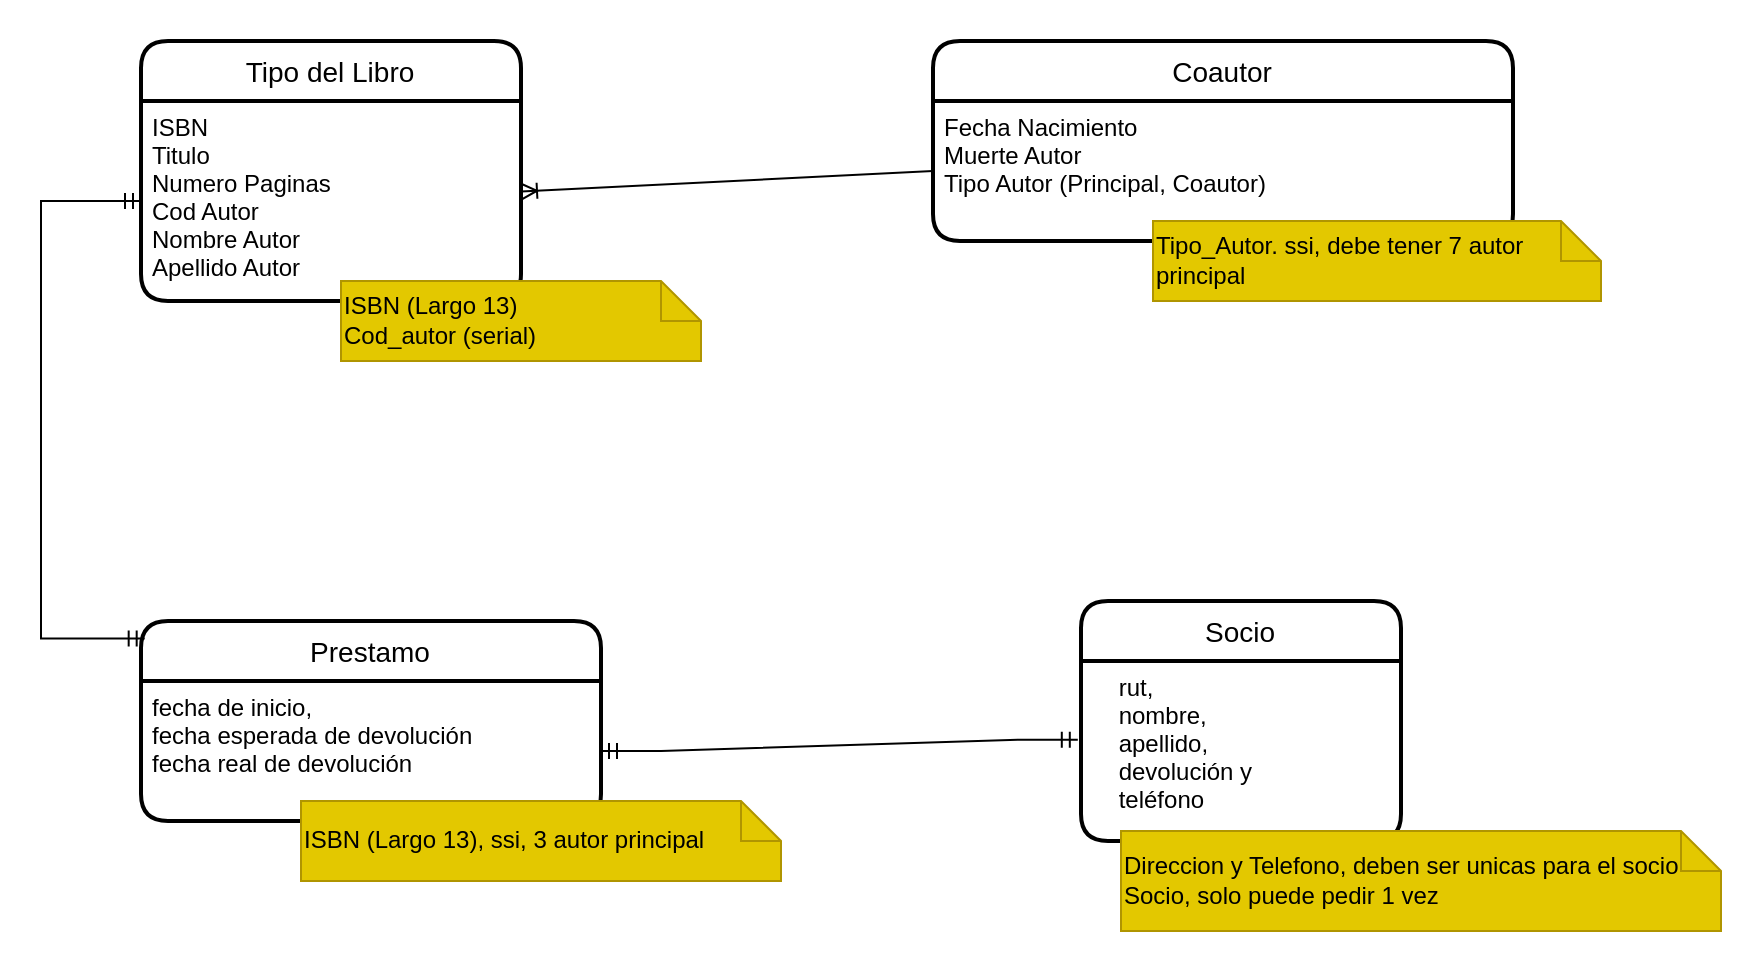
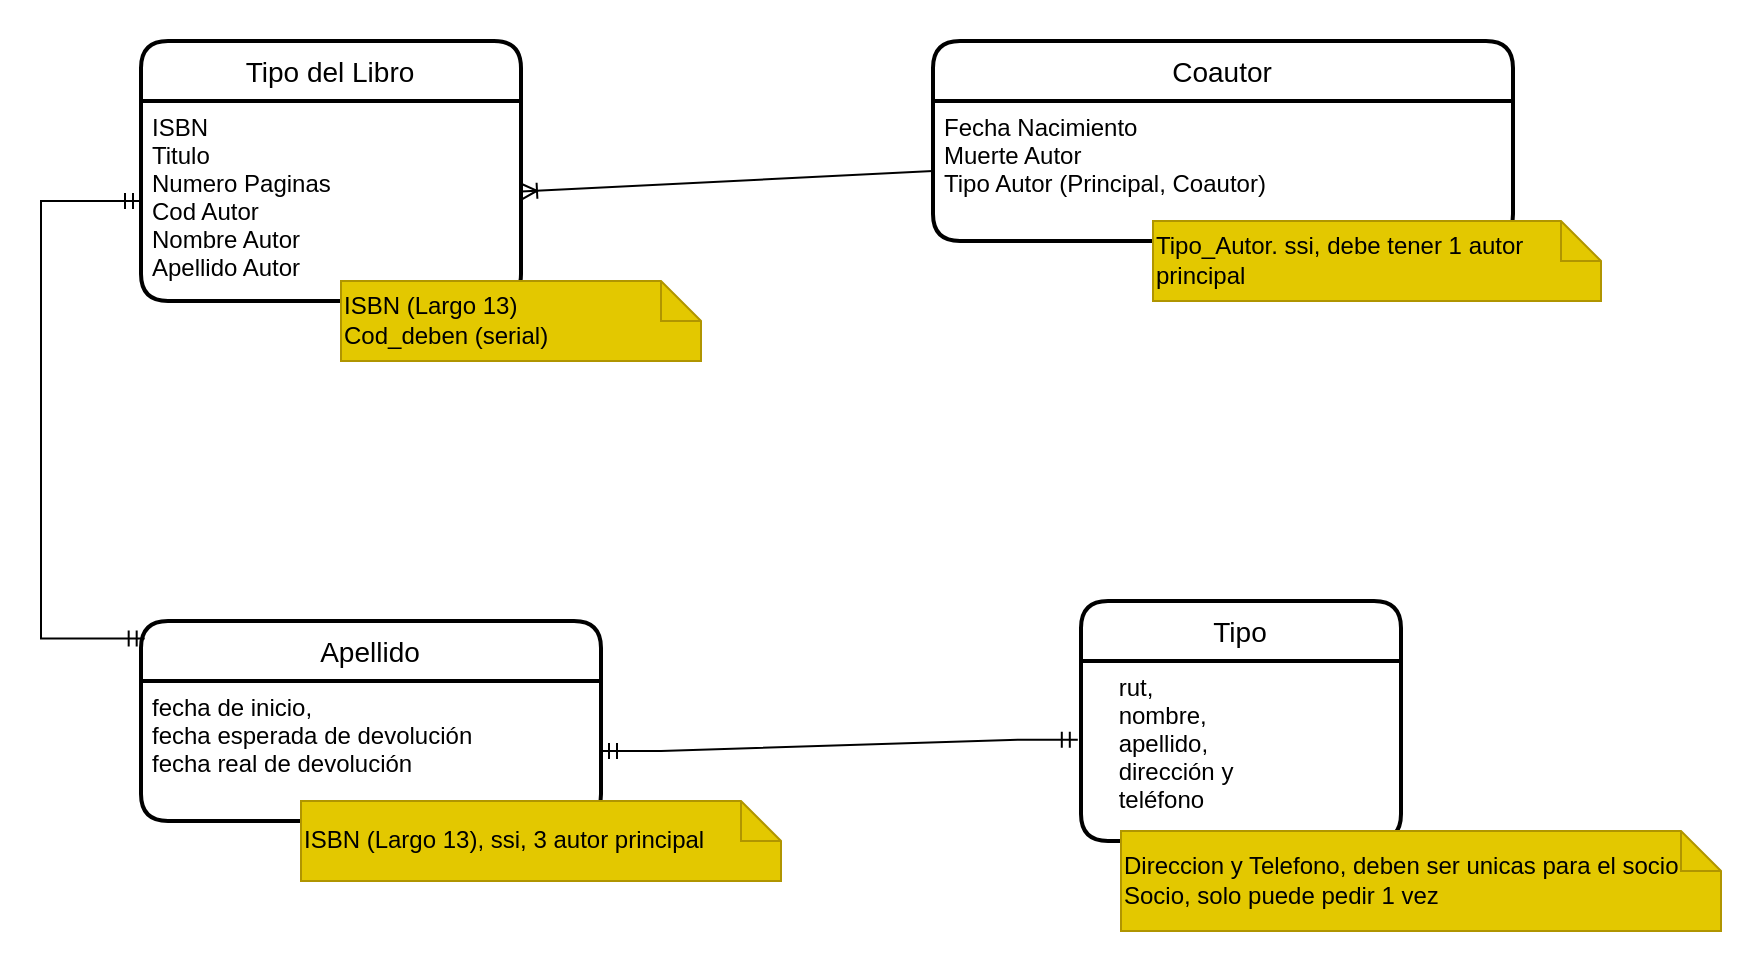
(1379, 261) -> (1379, 261)
(457, 321) -> (457, 321)
(1240, 633) -> (1240, 633)
(370, 653) -> (370, 653)
(1116, 688) -> (1116, 688)
